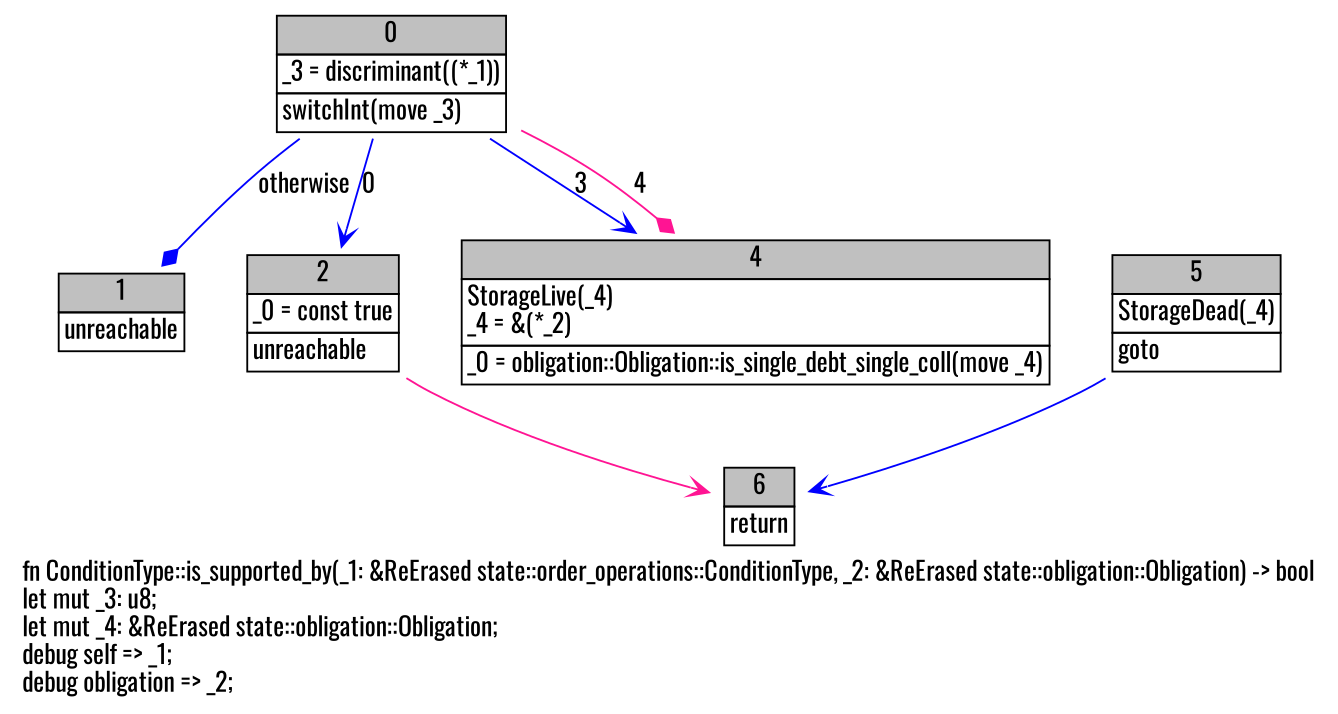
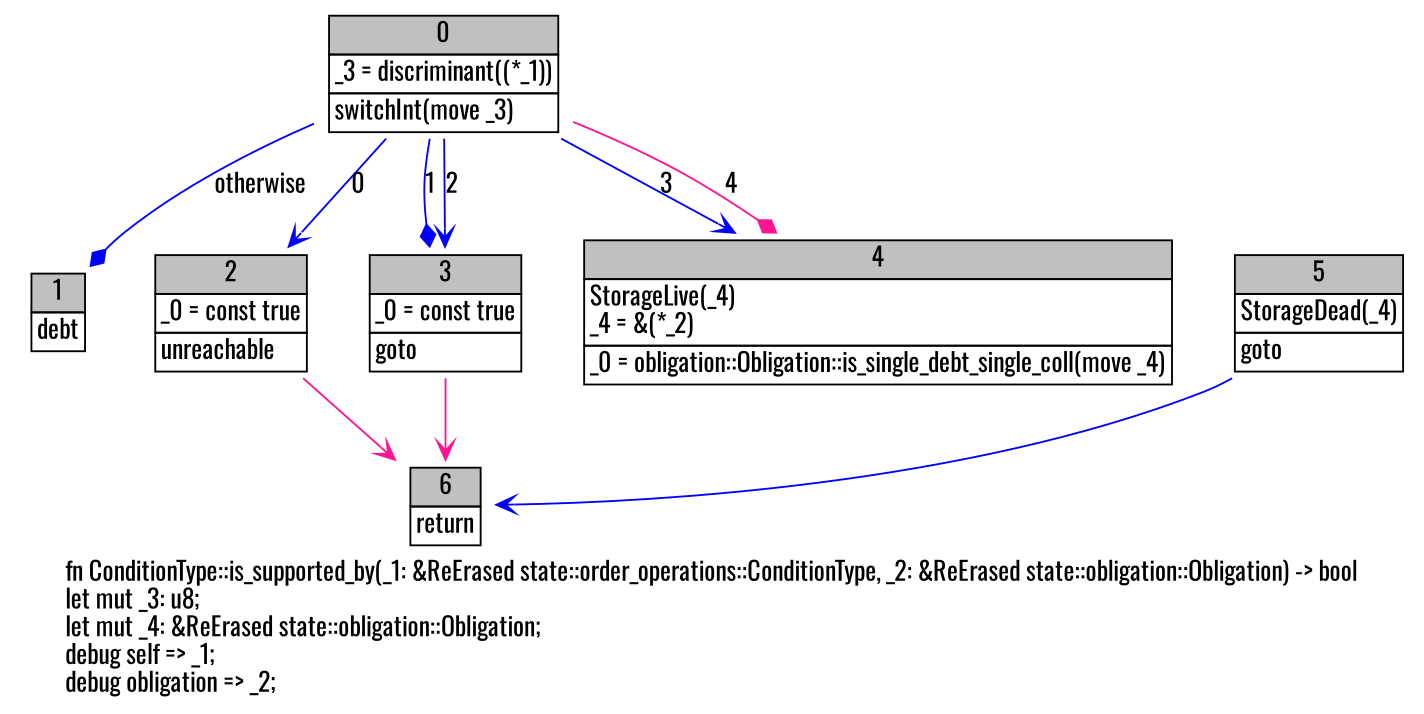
none -> (446, 312)
(122, 331) -> (58, 331)
